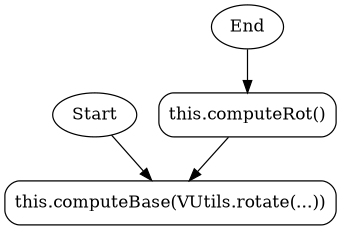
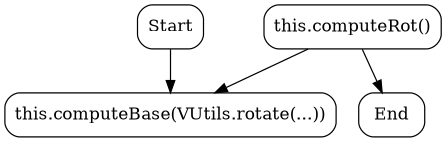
(248, 27) -> (392, 115)
(248, 65) -> (370, 65)
(95, 115) -> (170, 27)
